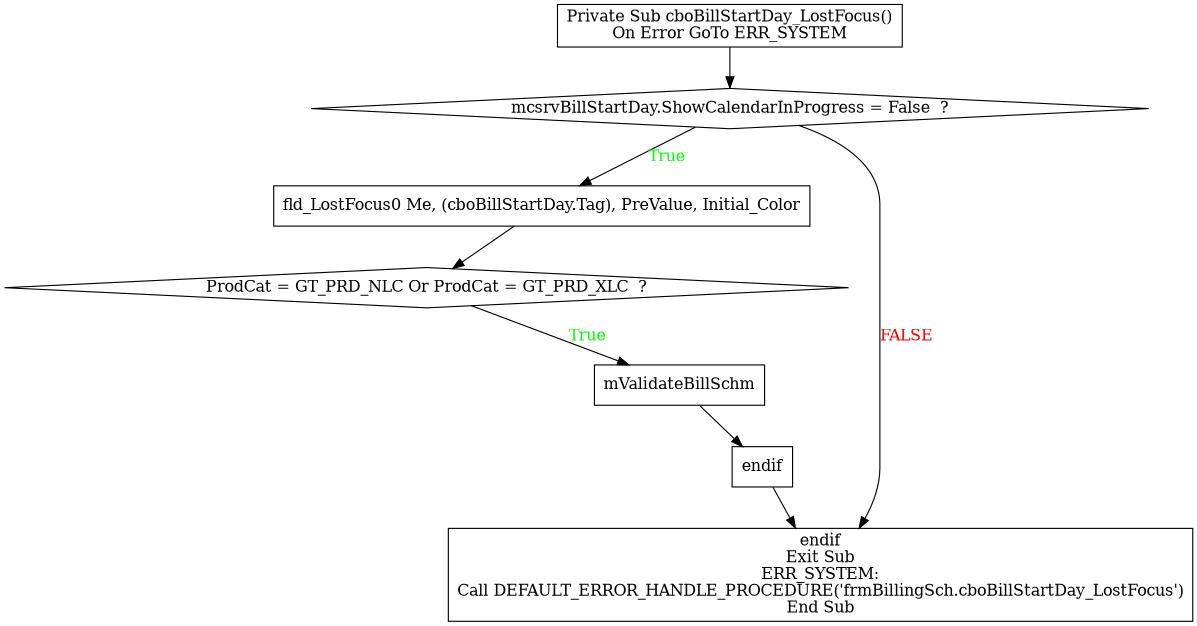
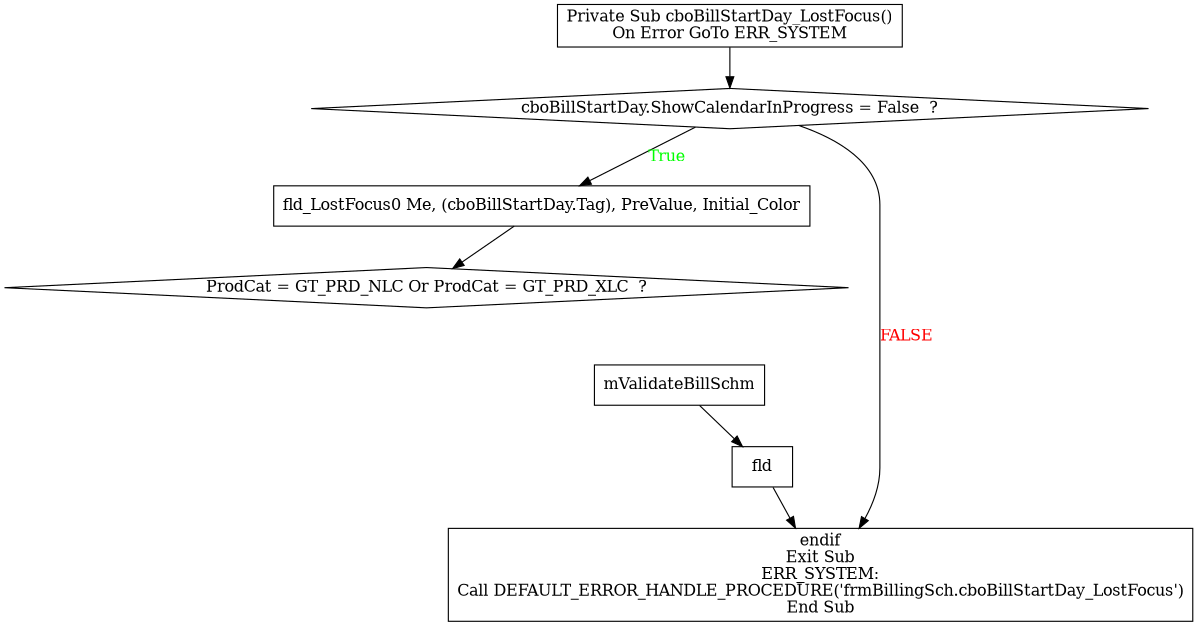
(730, 109) -> (730, 109)
(545, 333) -> none
(762, 467) -> (762, 467)
